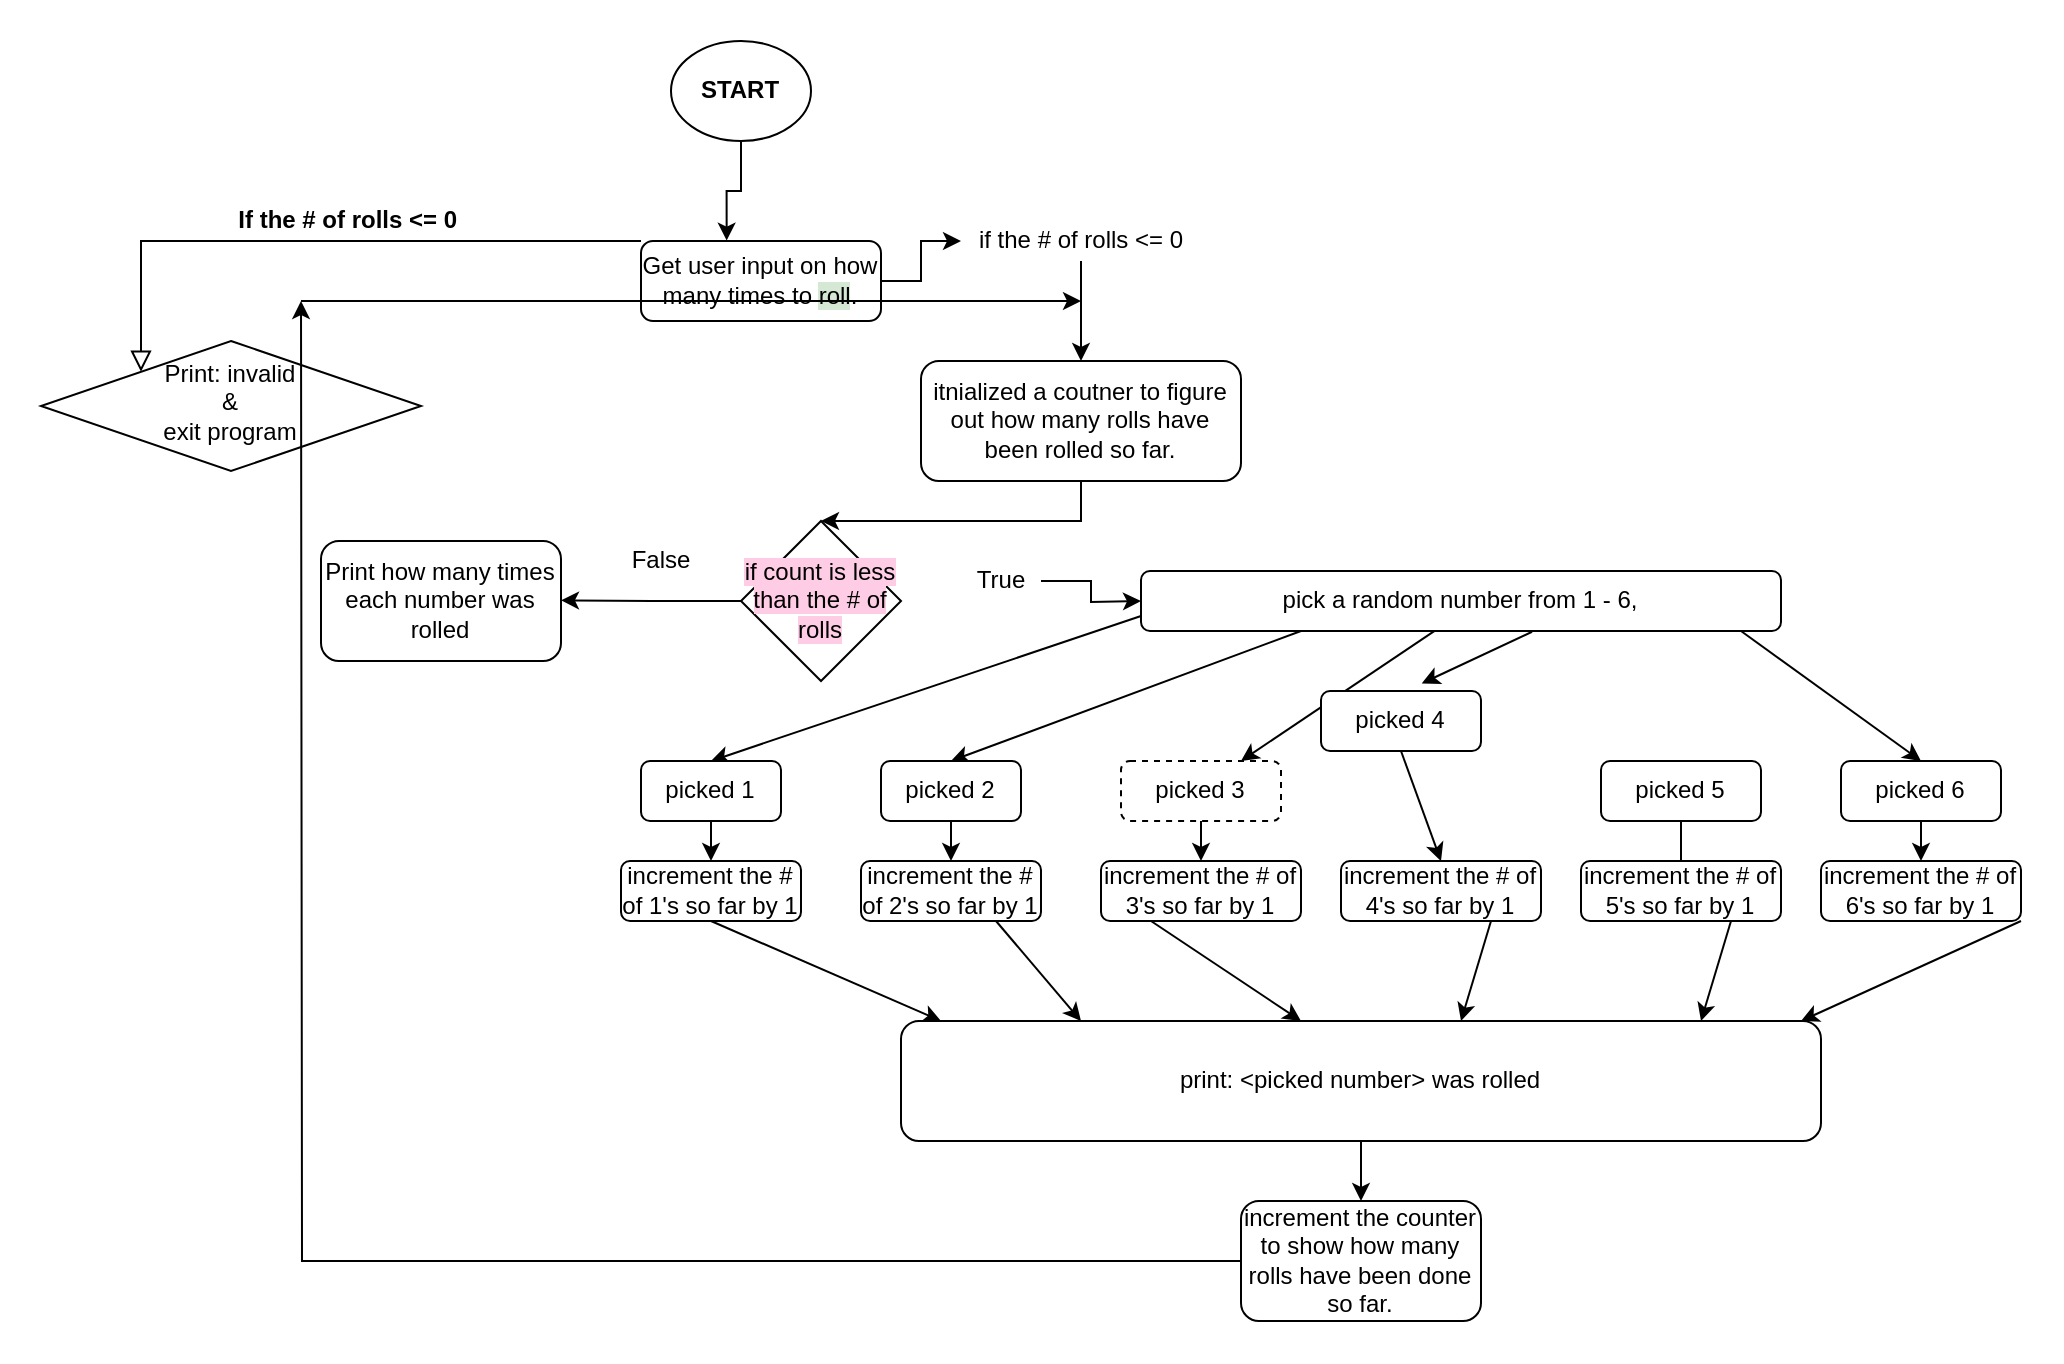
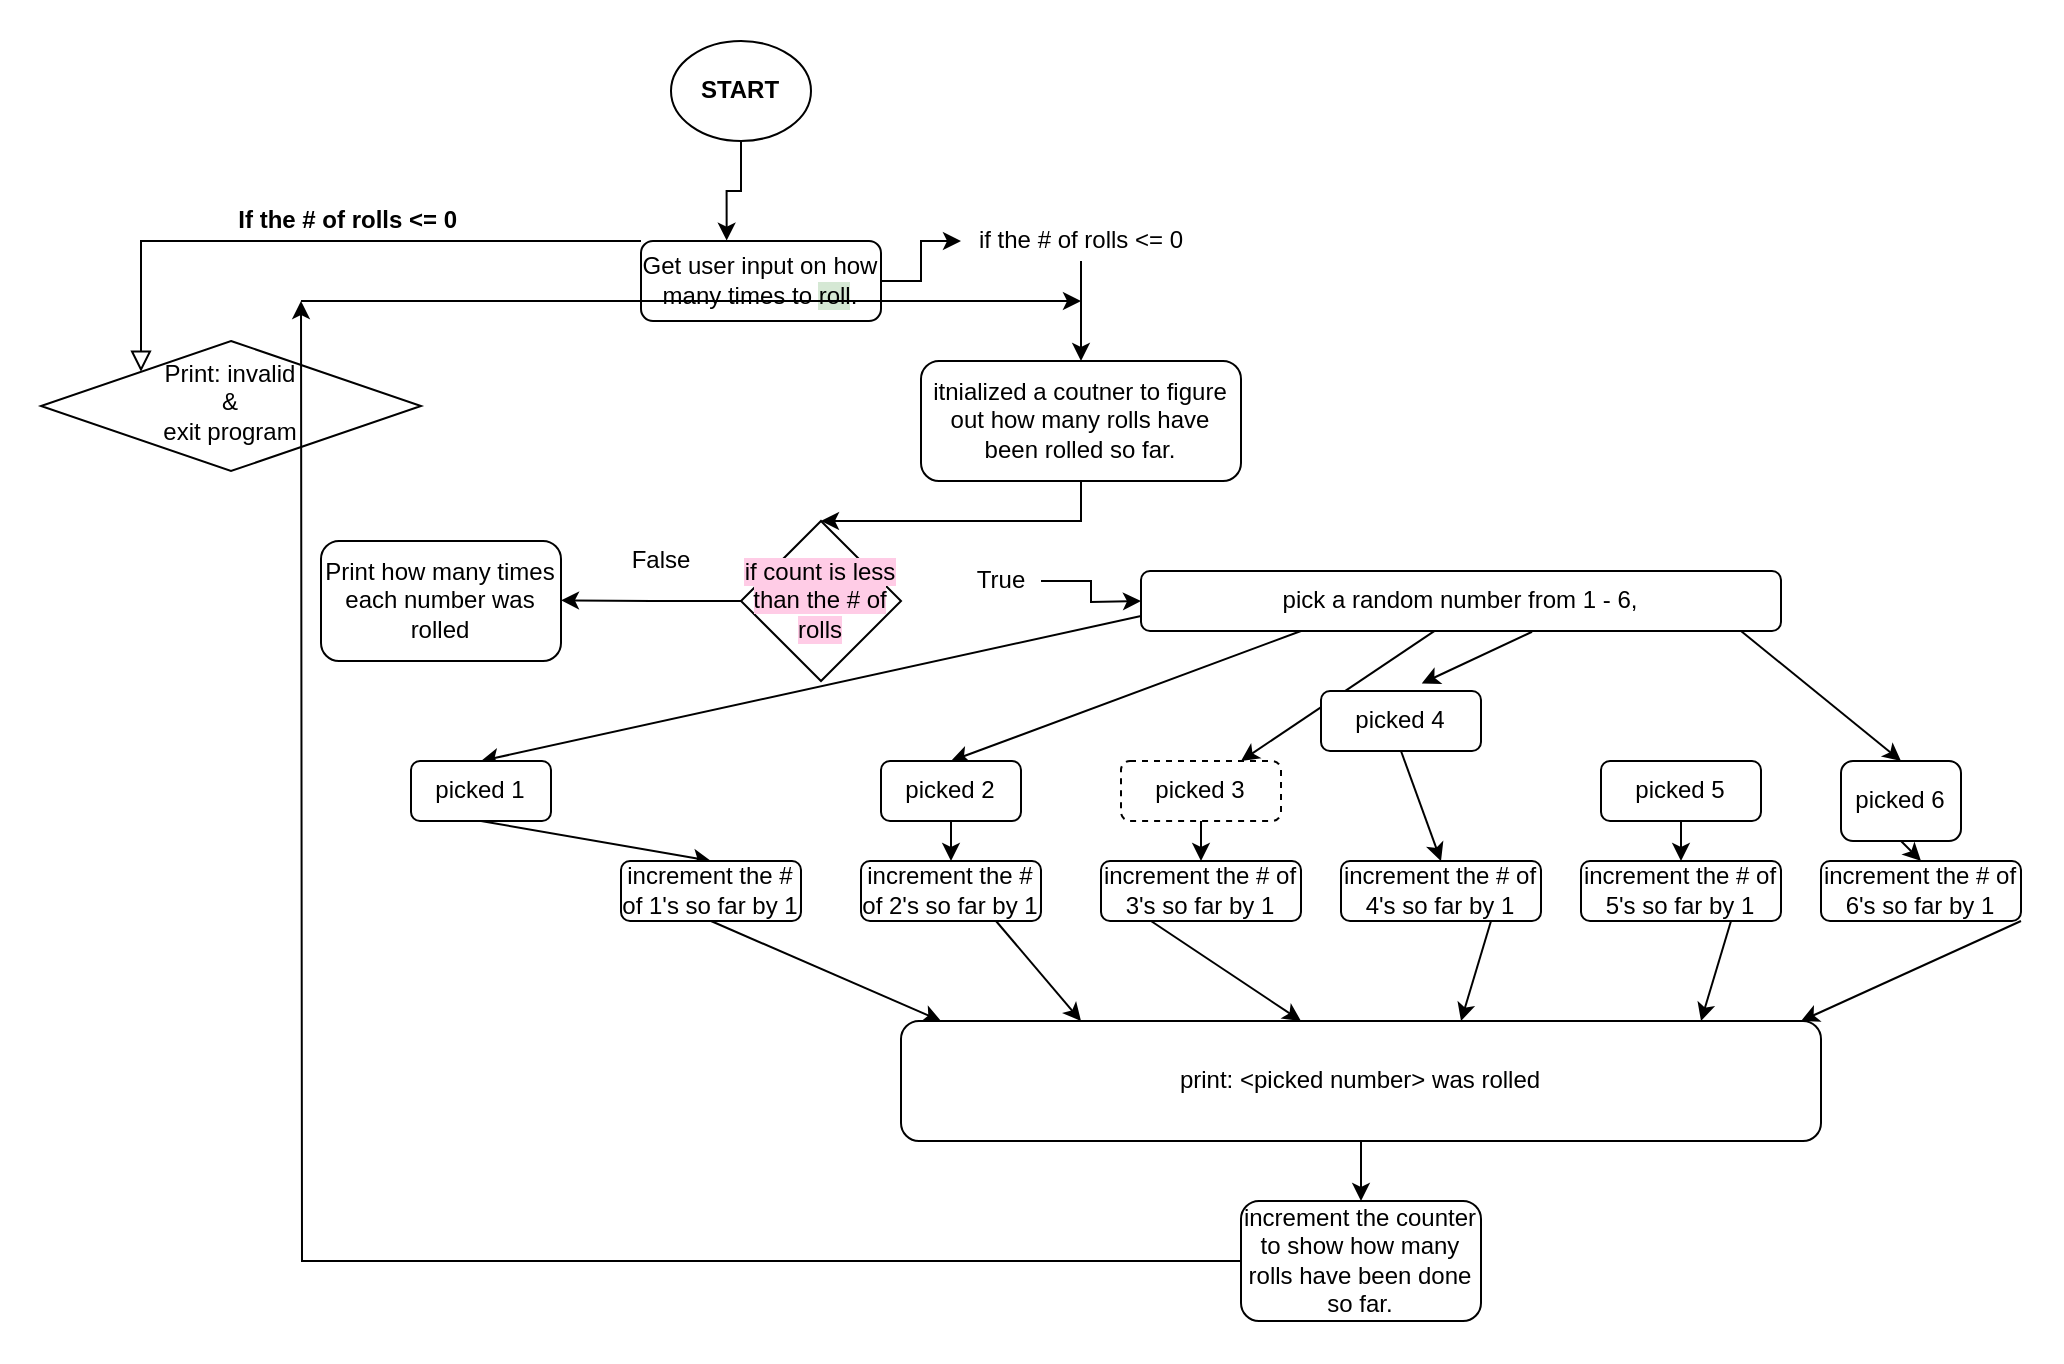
(711, 791) -> (481, 791)
(1921, 791) -> (1901, 801)
(1681, 851) -> (1681, 846)
